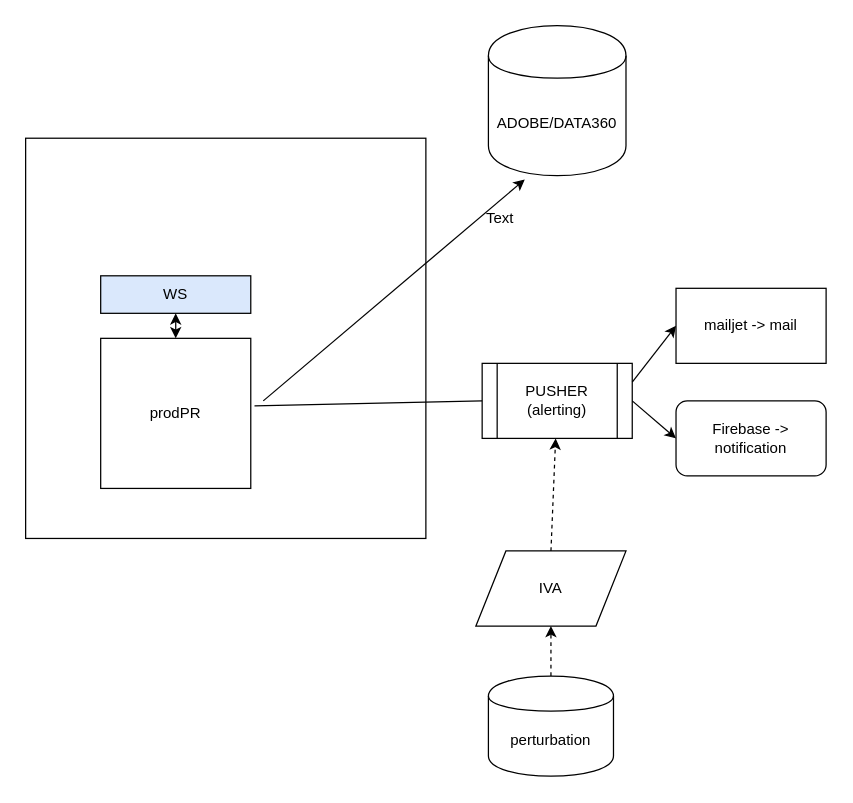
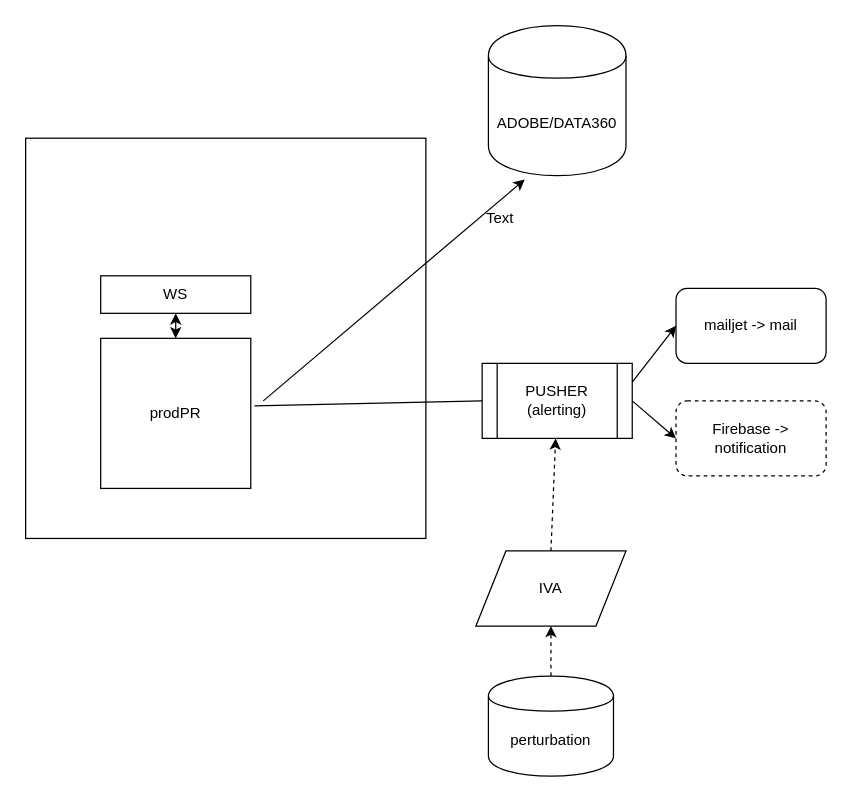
(176, 294) -> (176, 294)
(751, 326) -> (751, 326)
(751, 438) -> (751, 438)
